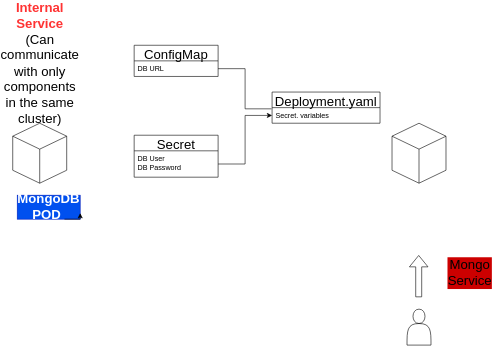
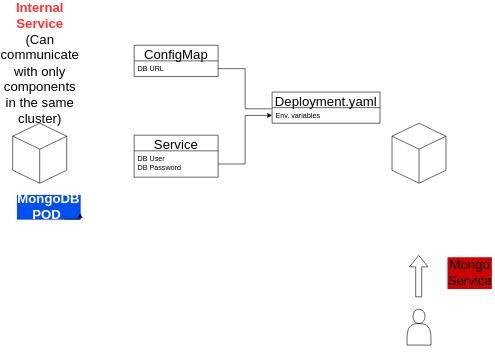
(306, 116) -> (300, 116)
(176, 144) -> (176, 144)
